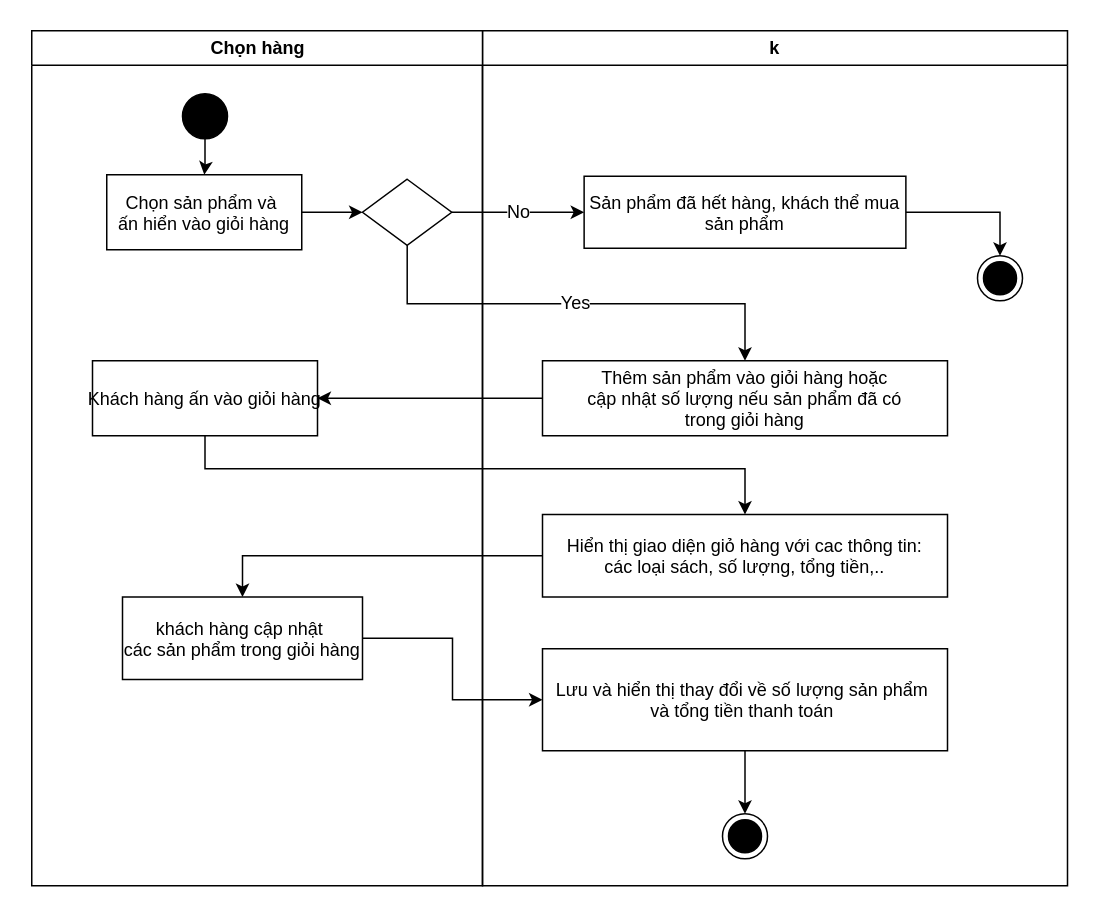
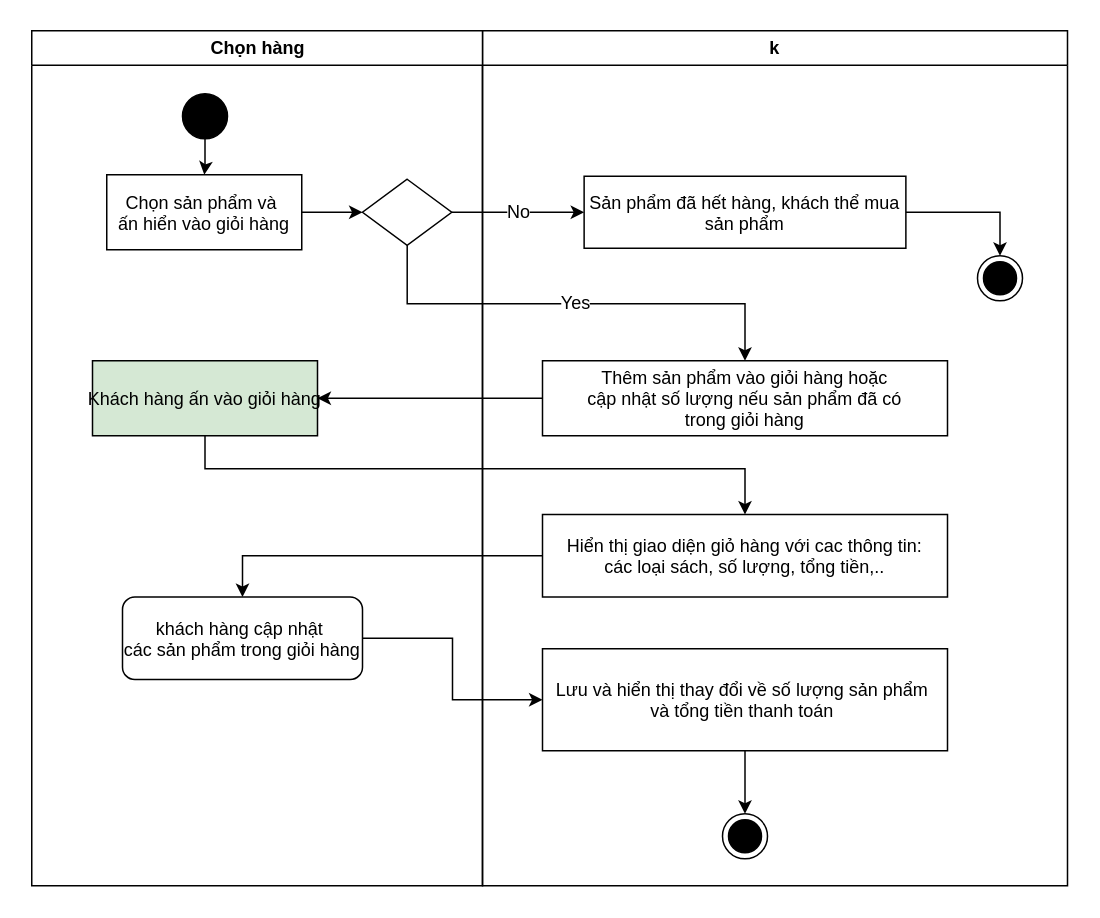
(205, 398) -> (205, 398)
(242, 638) -> (242, 638)
